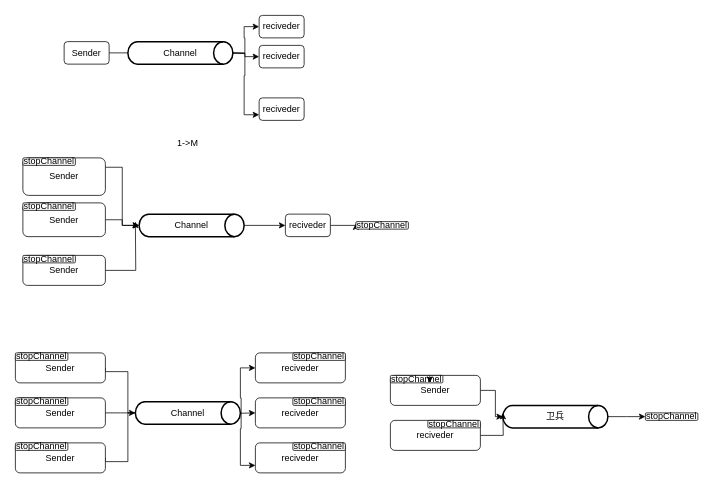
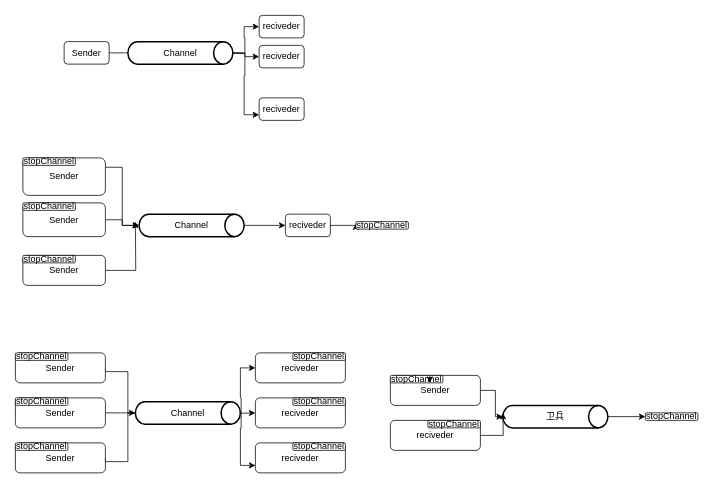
(188, 143) -> none
